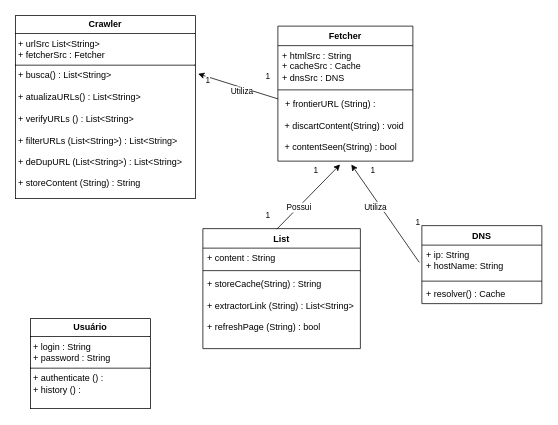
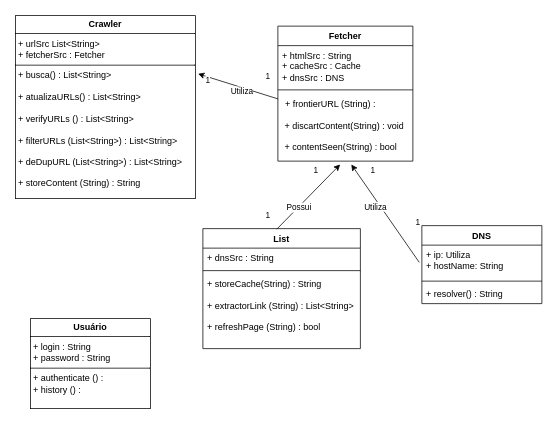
(247, 259) -> (244, 259)
(467, 261) -> (467, 261)
(471, 295) -> (472, 295)
